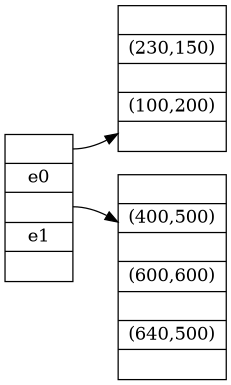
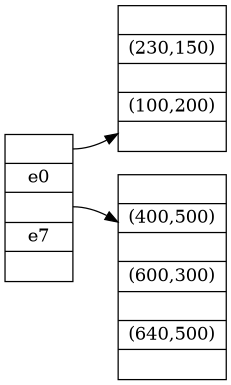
(39, 236) -> (39, 236)
(172, 276) -> (172, 276)
